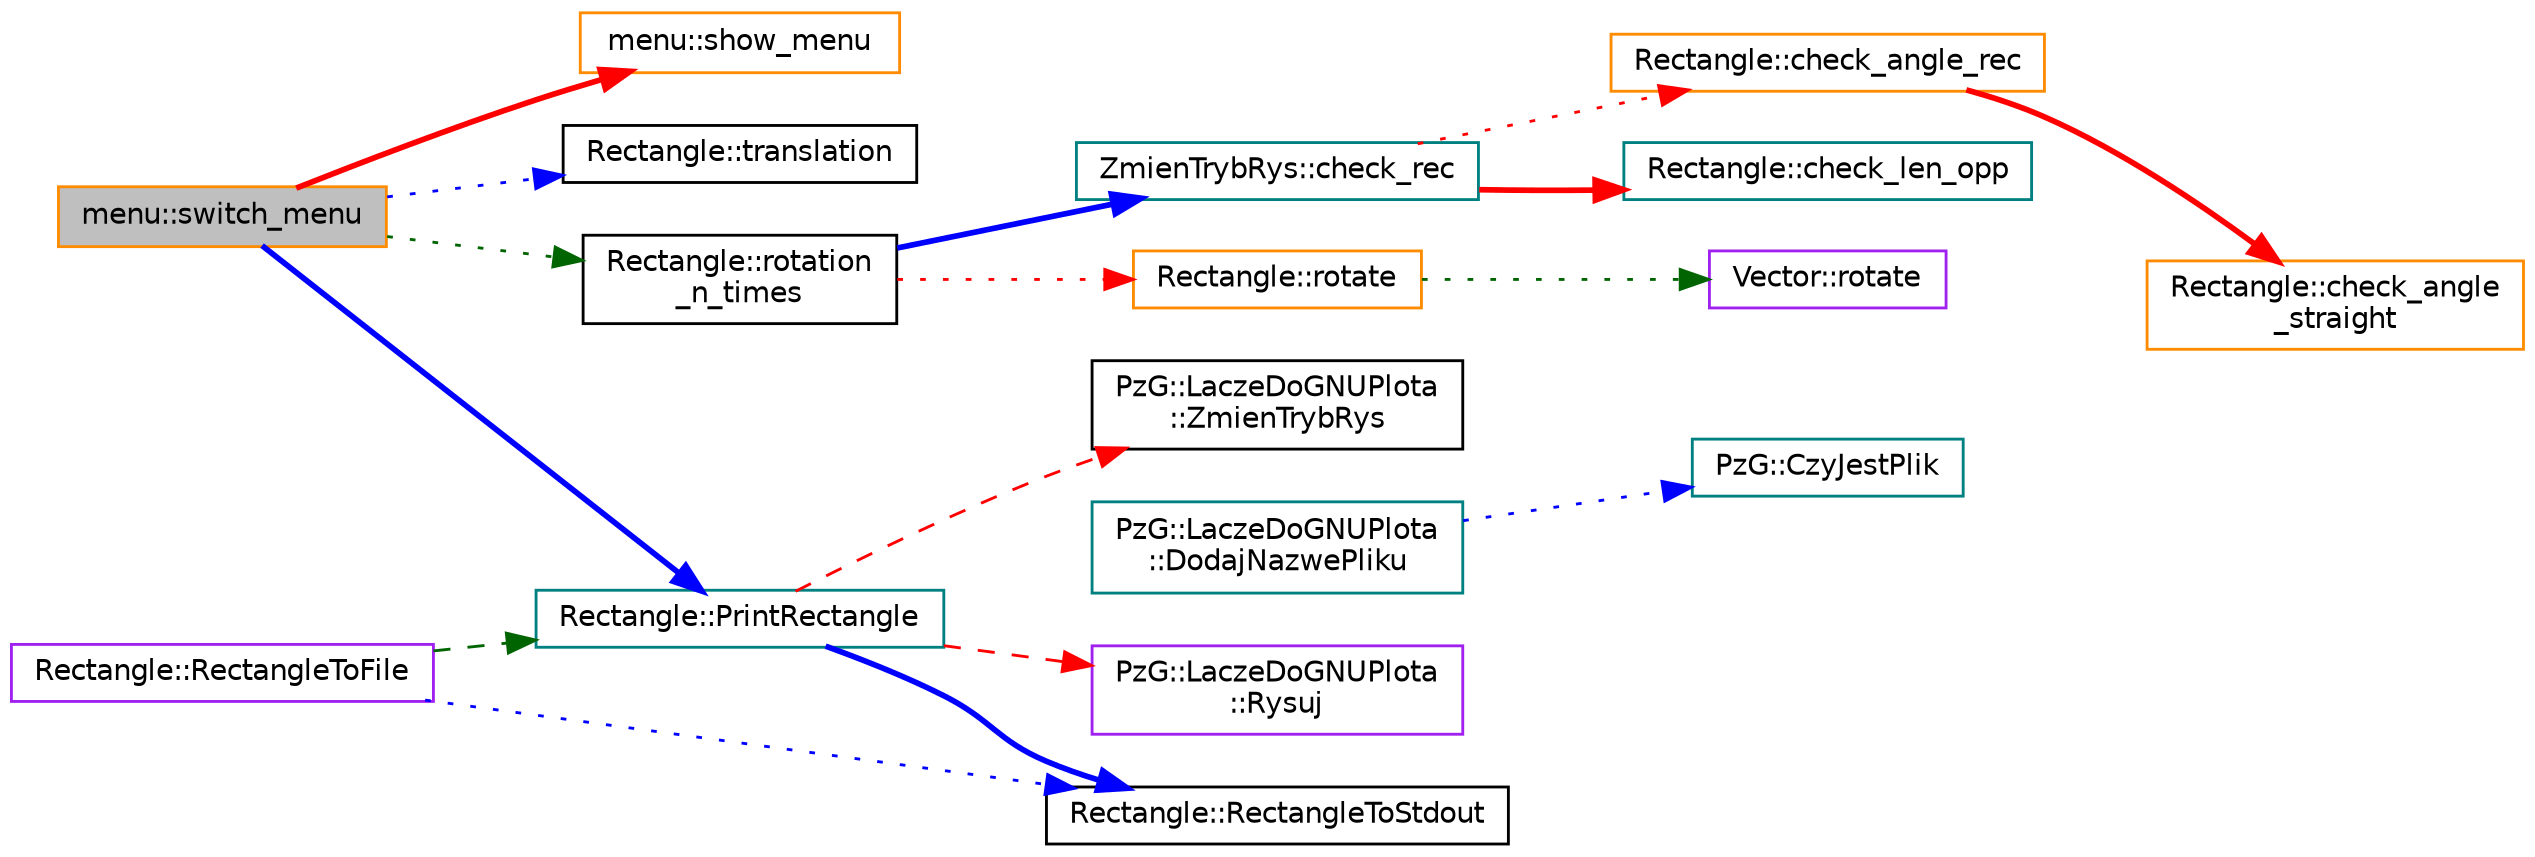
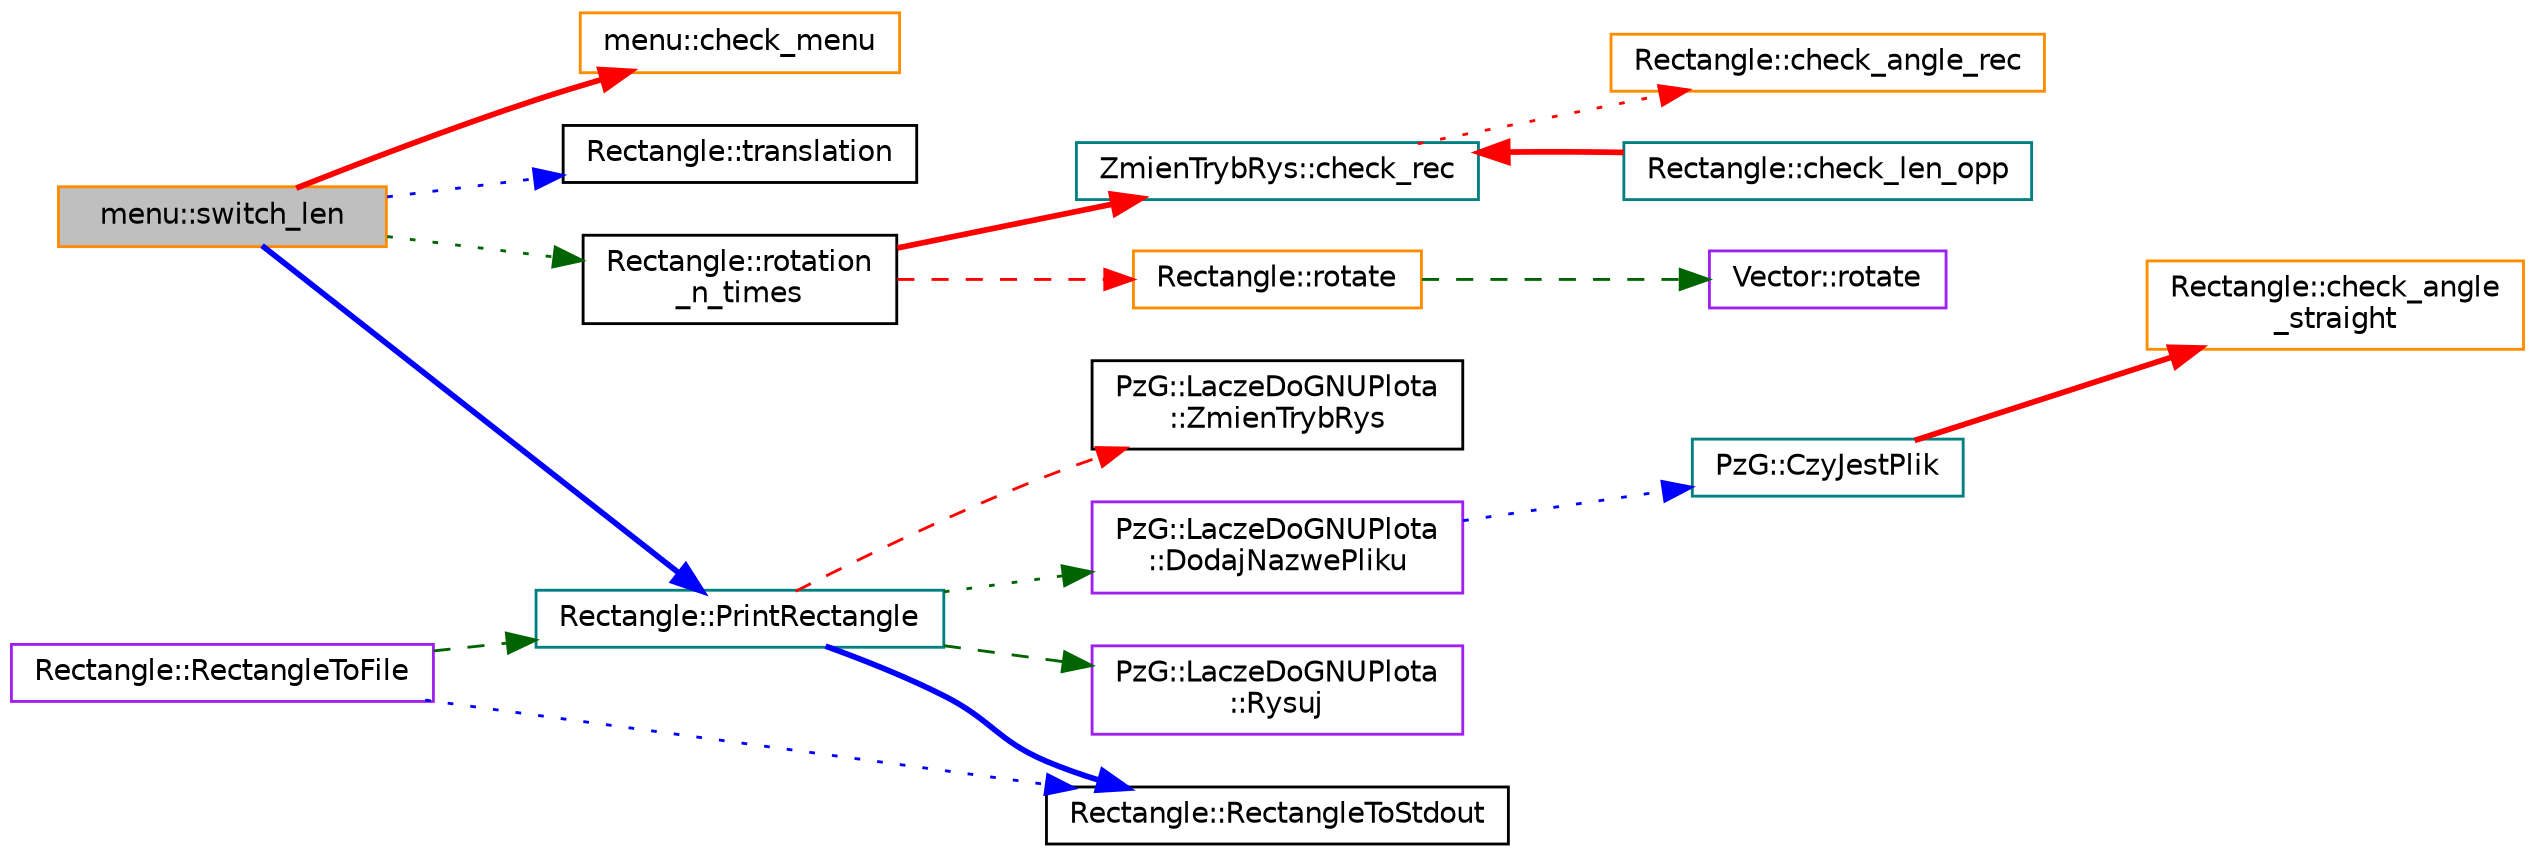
(740, 43) -> (740, 43)
(2117, 154) -> (2044, 399)
(1537, 190) -> (1566, 152)
(222, 217) -> (222, 217)
(1005, 226) -> (1005, 226)
(1001, 279) -> (1001, 279)
(1551, 279) -> (1551, 279)
(1277, 547) -> (1277, 547)
none -> (1004, 584)
(1004, 654) -> (1004, 654)
